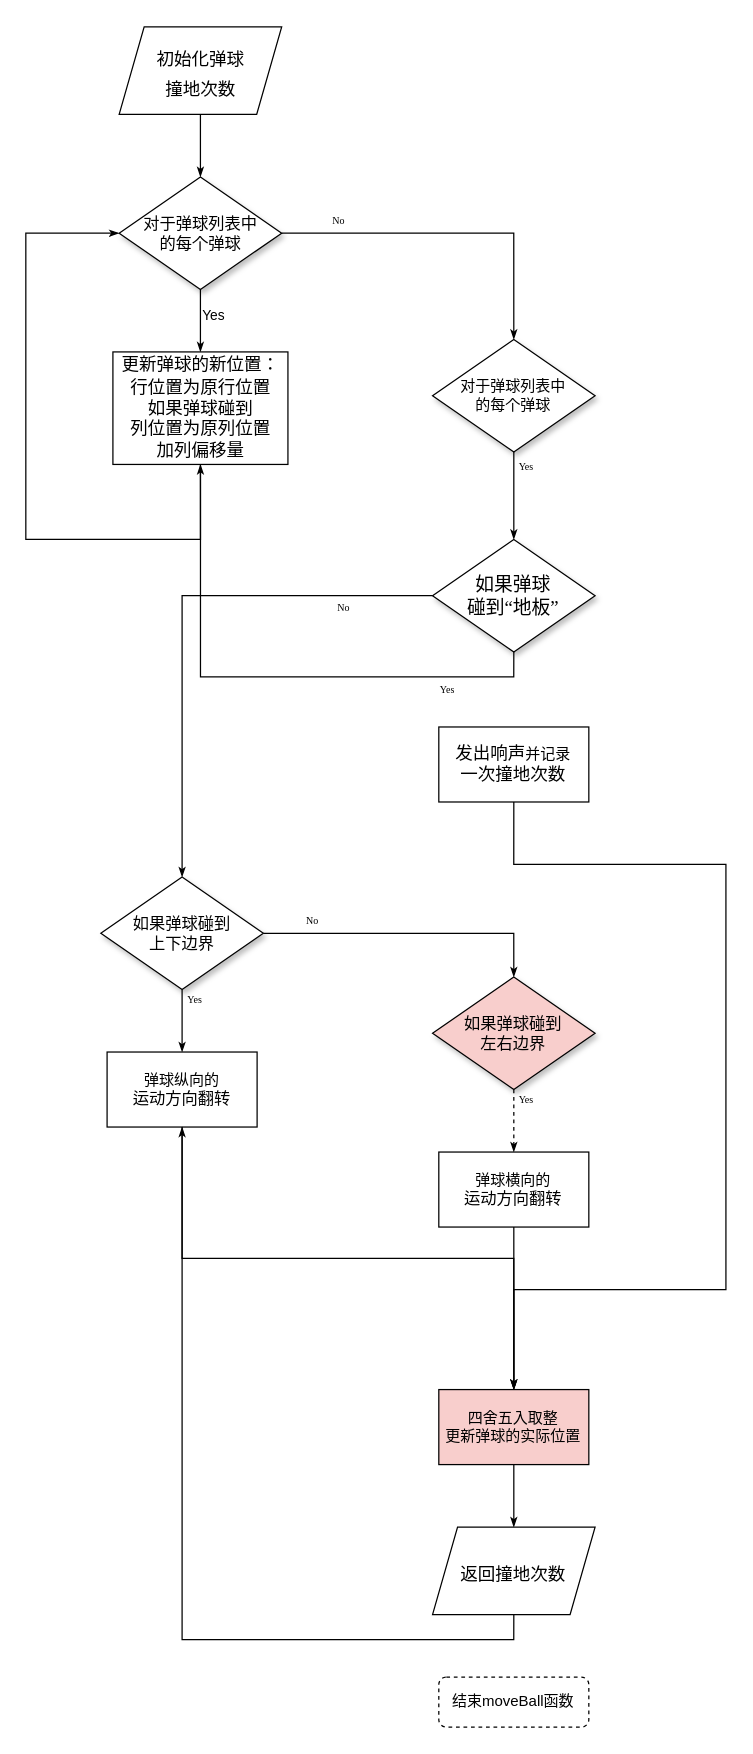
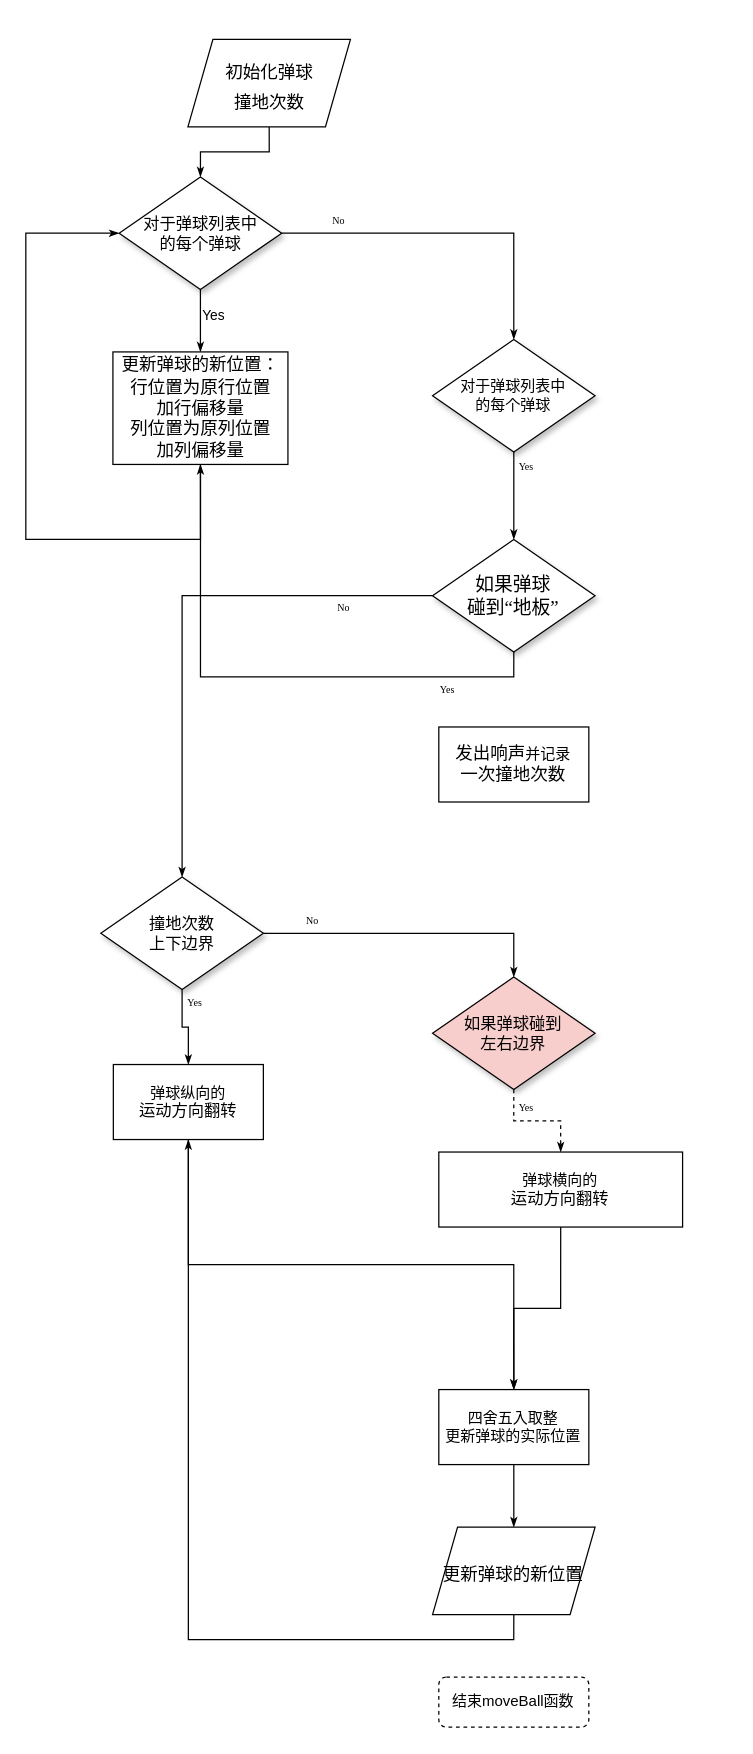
(200, 71) -> (269, 83)
(201, 408) -> (201, 408)
(182, 933) -> (182, 933)
(726, 1044) -> none
(182, 1089) -> (188, 1102)
(514, 1189) -> (560, 1189)
(514, 1427) -> (514, 1427)
(513, 1571) -> (513, 1571)
